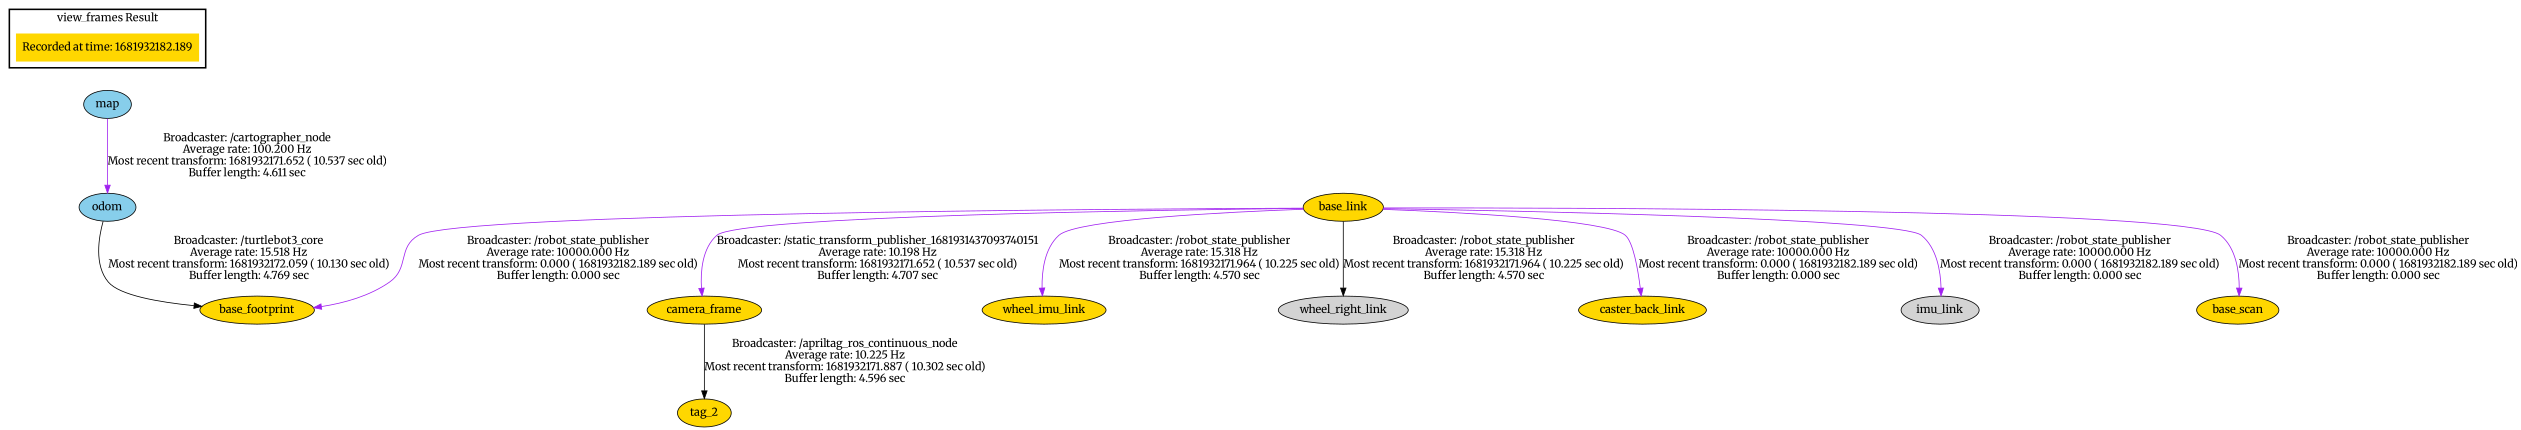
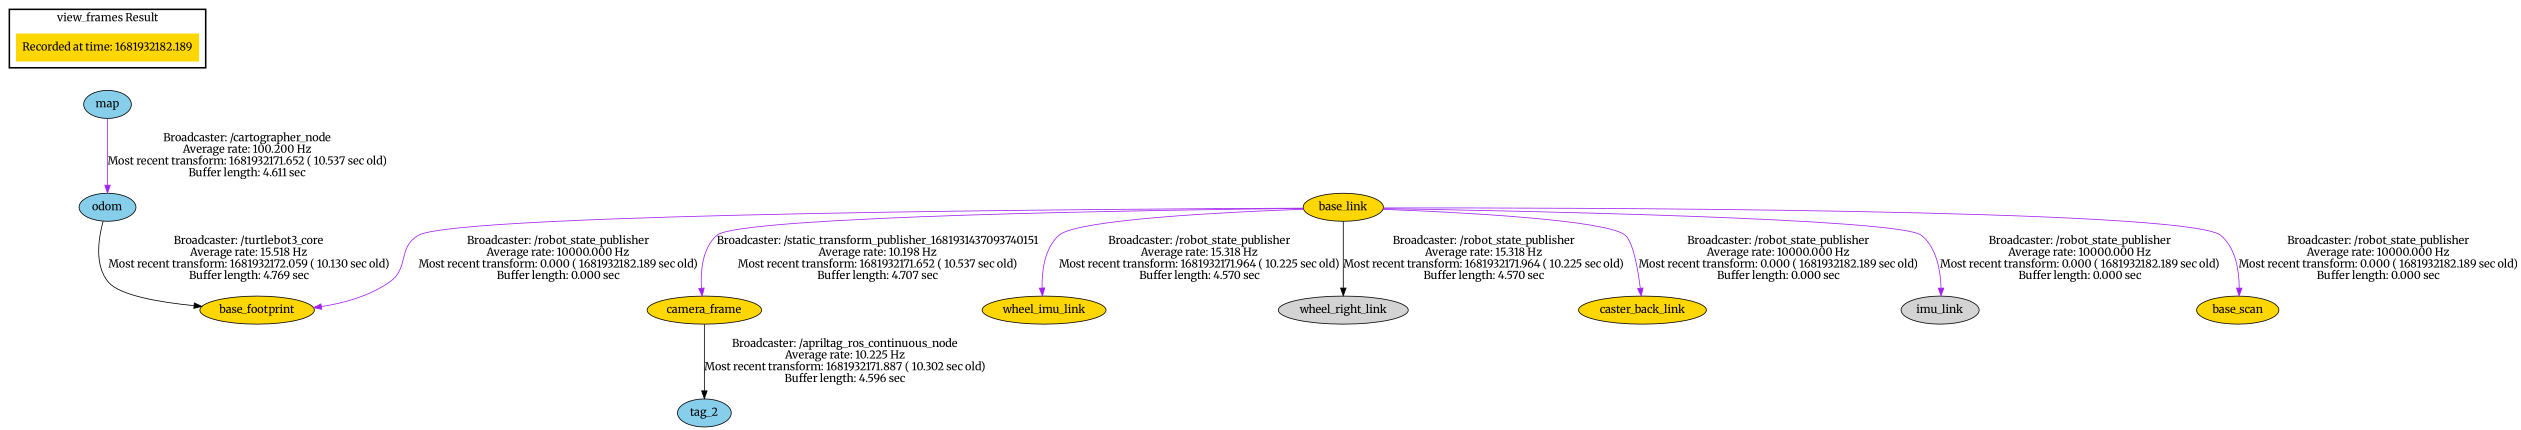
(704, 413) -> (704, 413)
